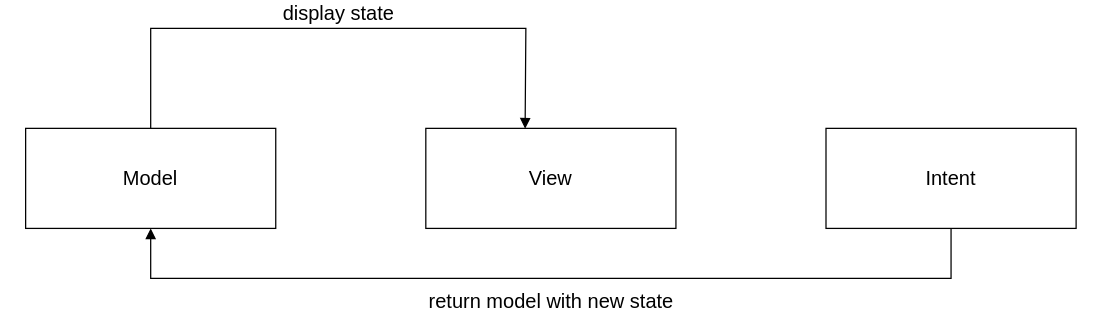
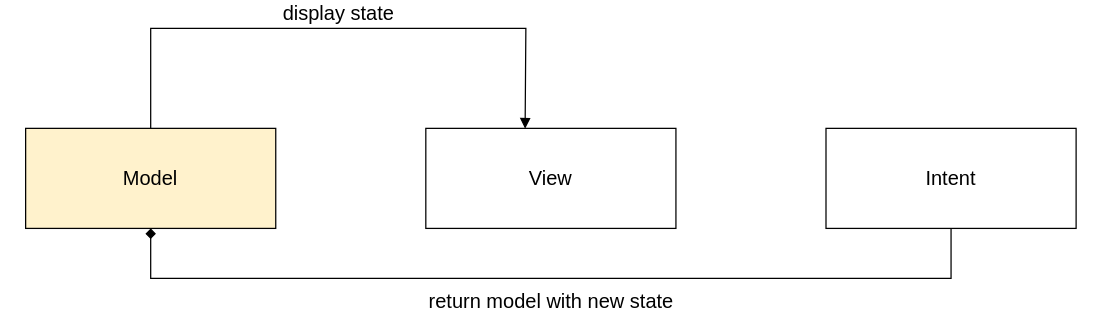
(151, 178) -> (151, 178)
(151, 239) -> (151, 239)
